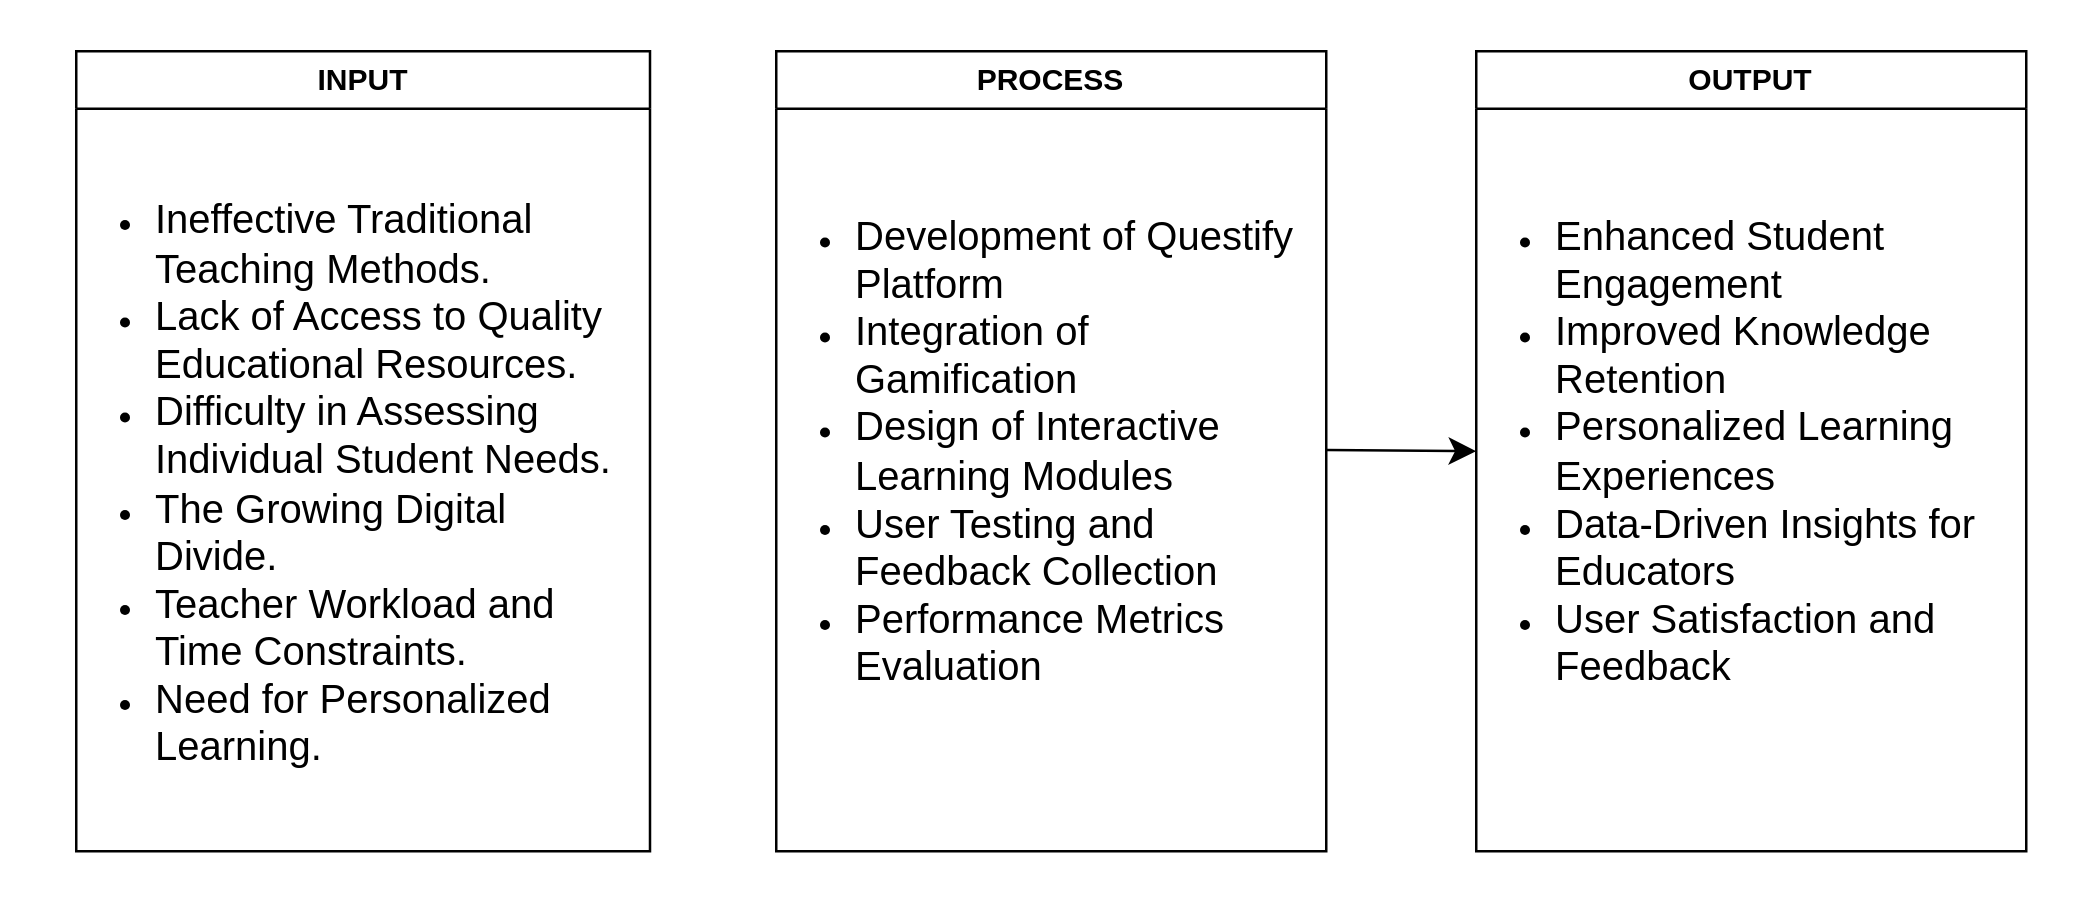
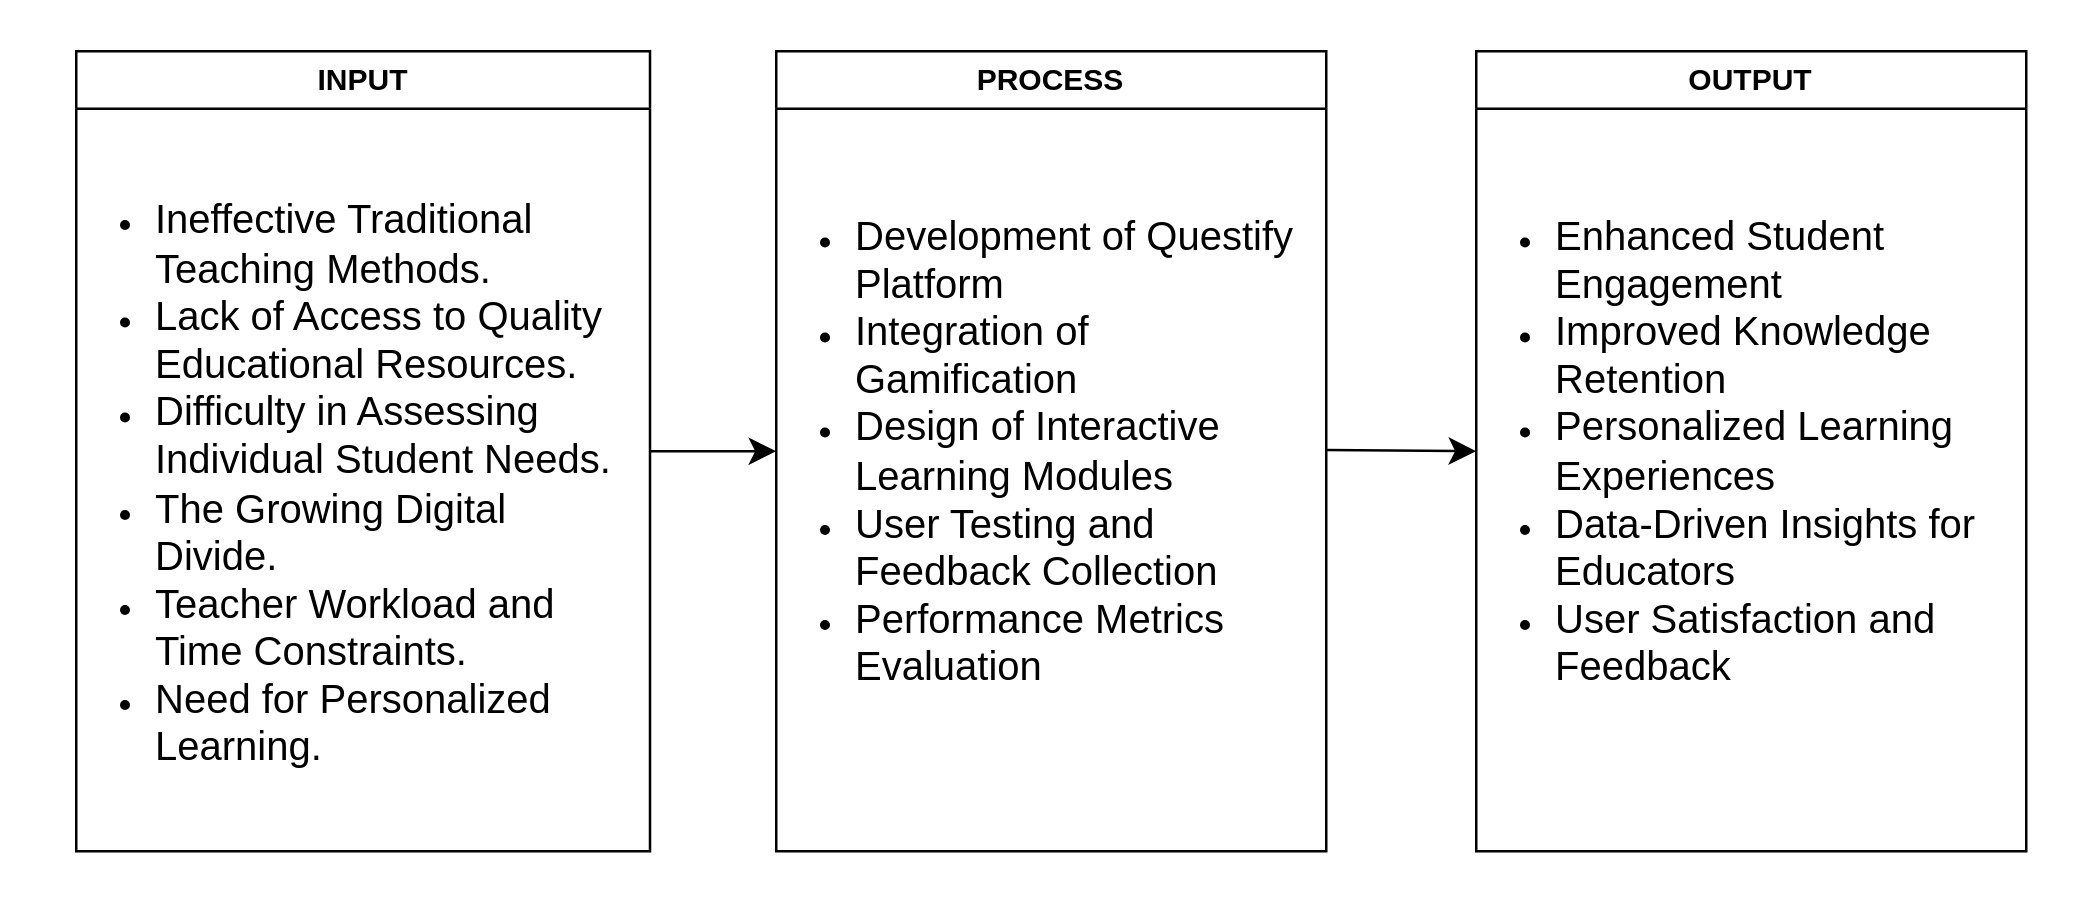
none -> (706, 451)
